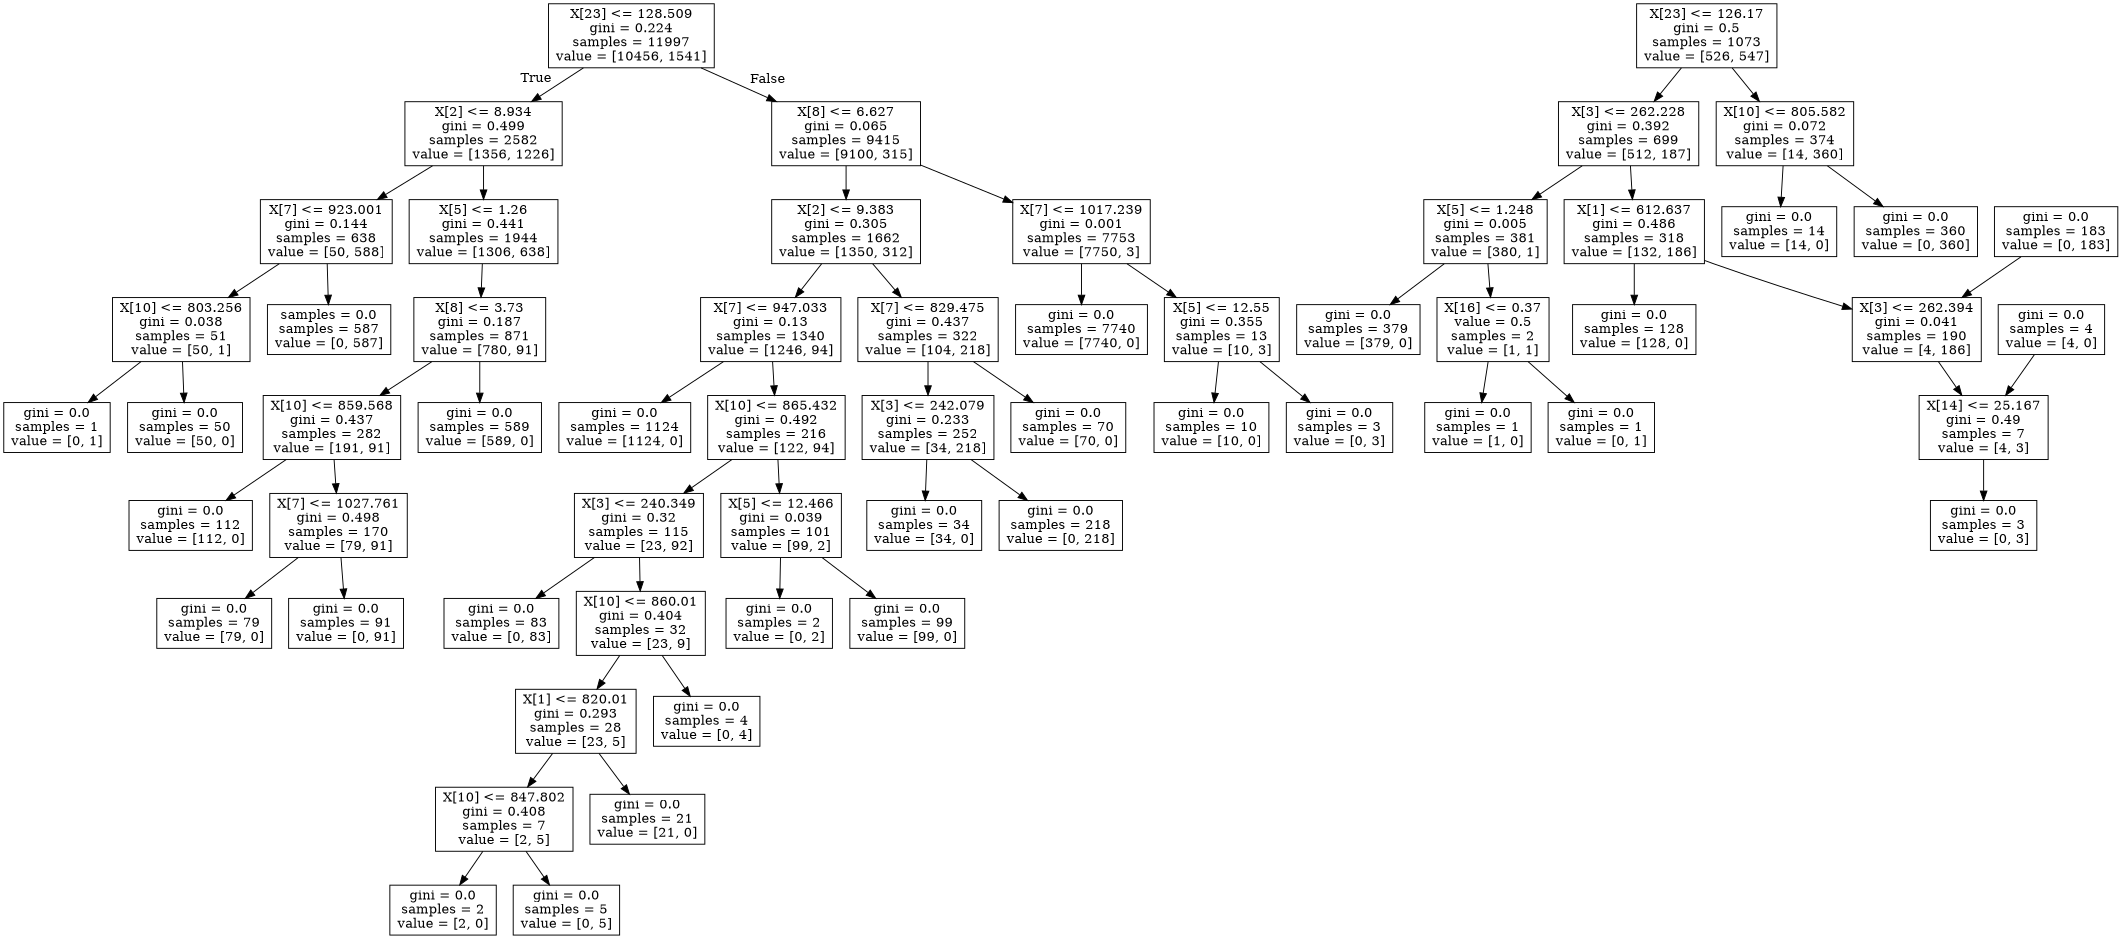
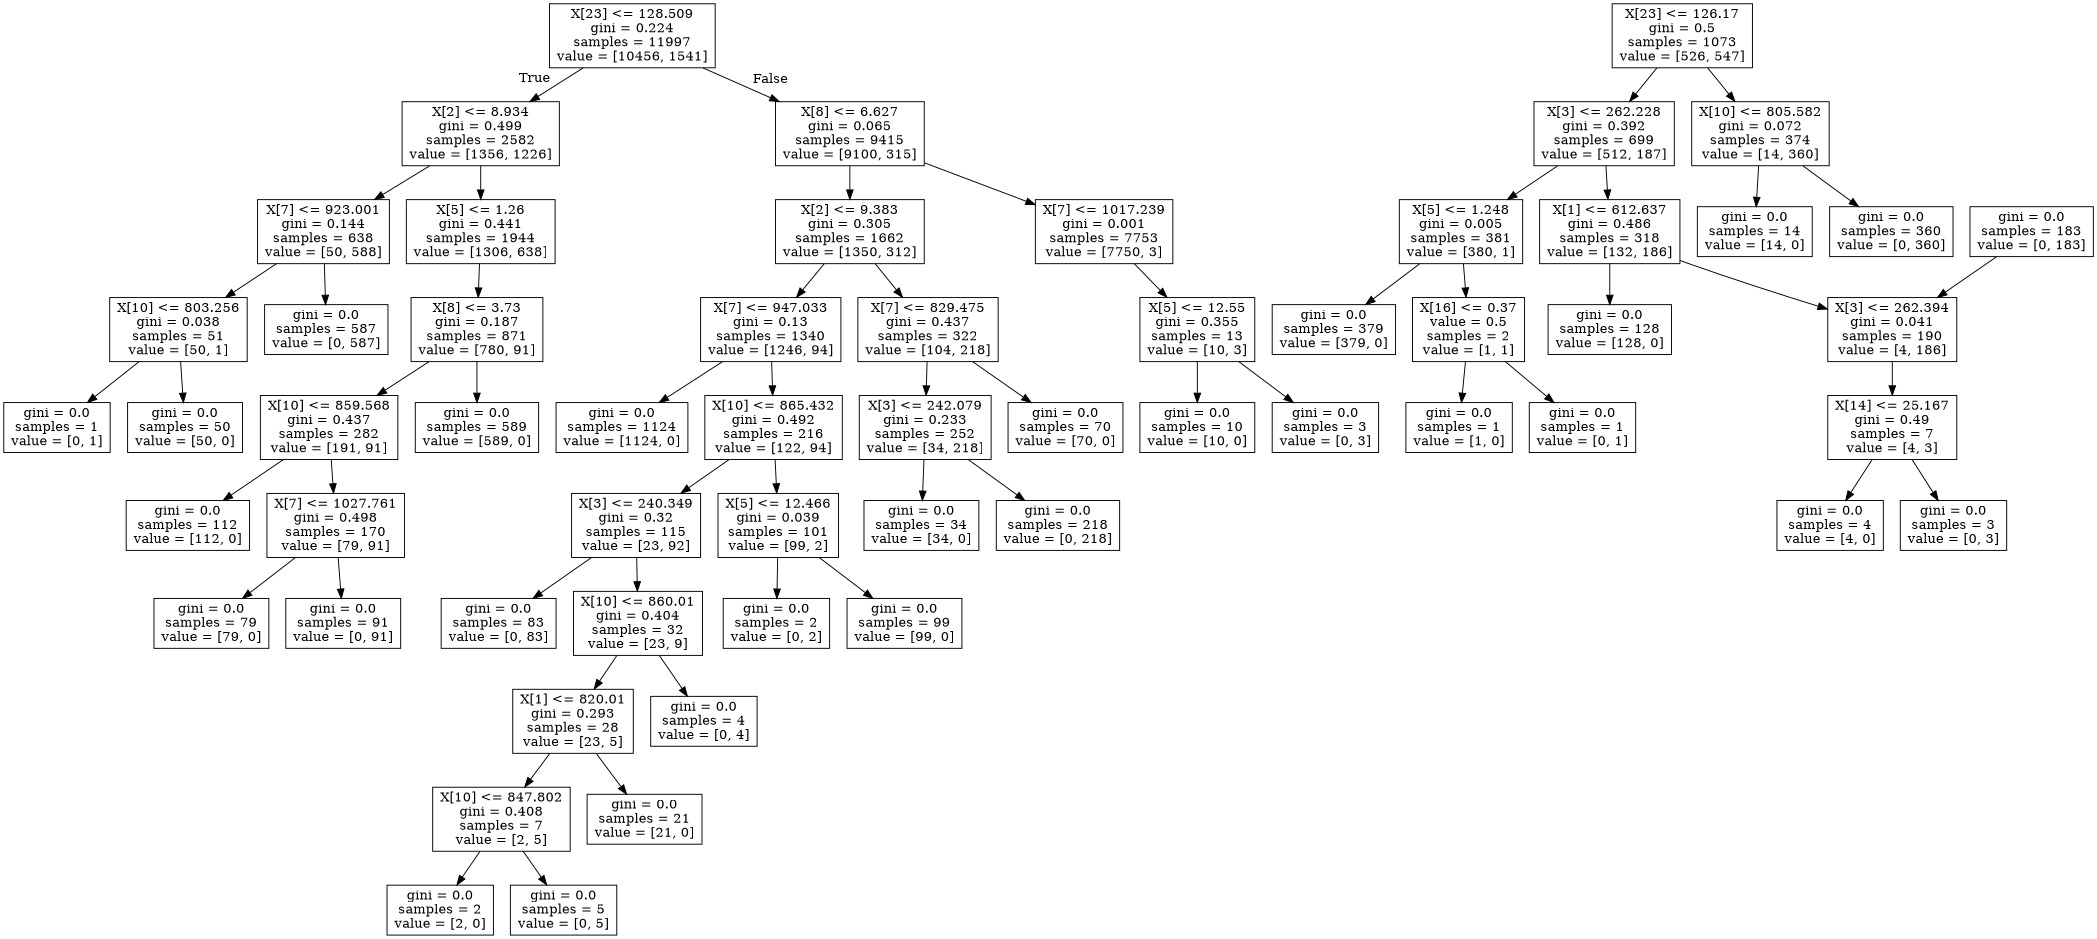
(329, 330) -> (326, 330)
(1082, 330) -> none
(2023, 371) -> (1862, 476)
